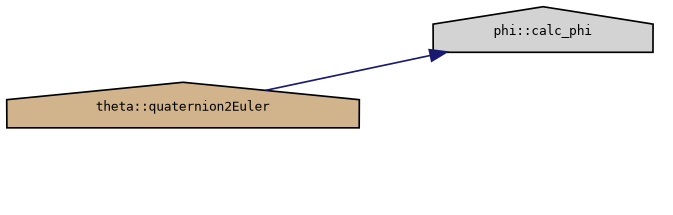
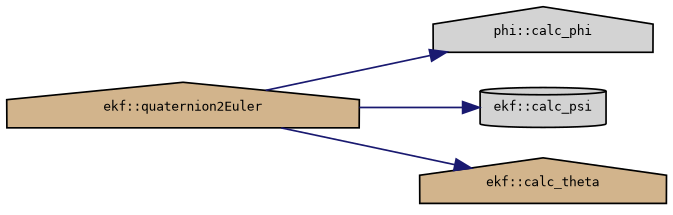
(183, 107) -> (183, 107)
none -> (543, 107)
none -> (543, 183)
